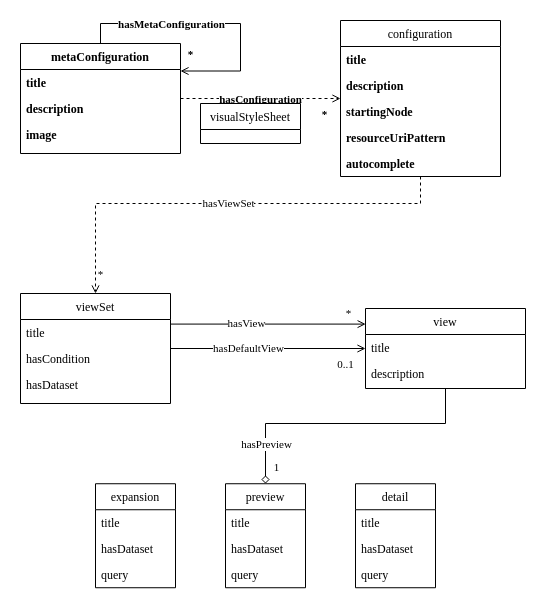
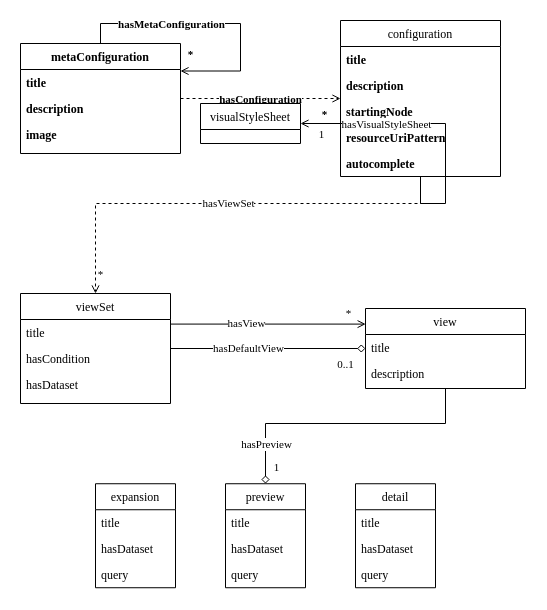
none -> (426, 124)
(359, 349) -> (357, 349)
